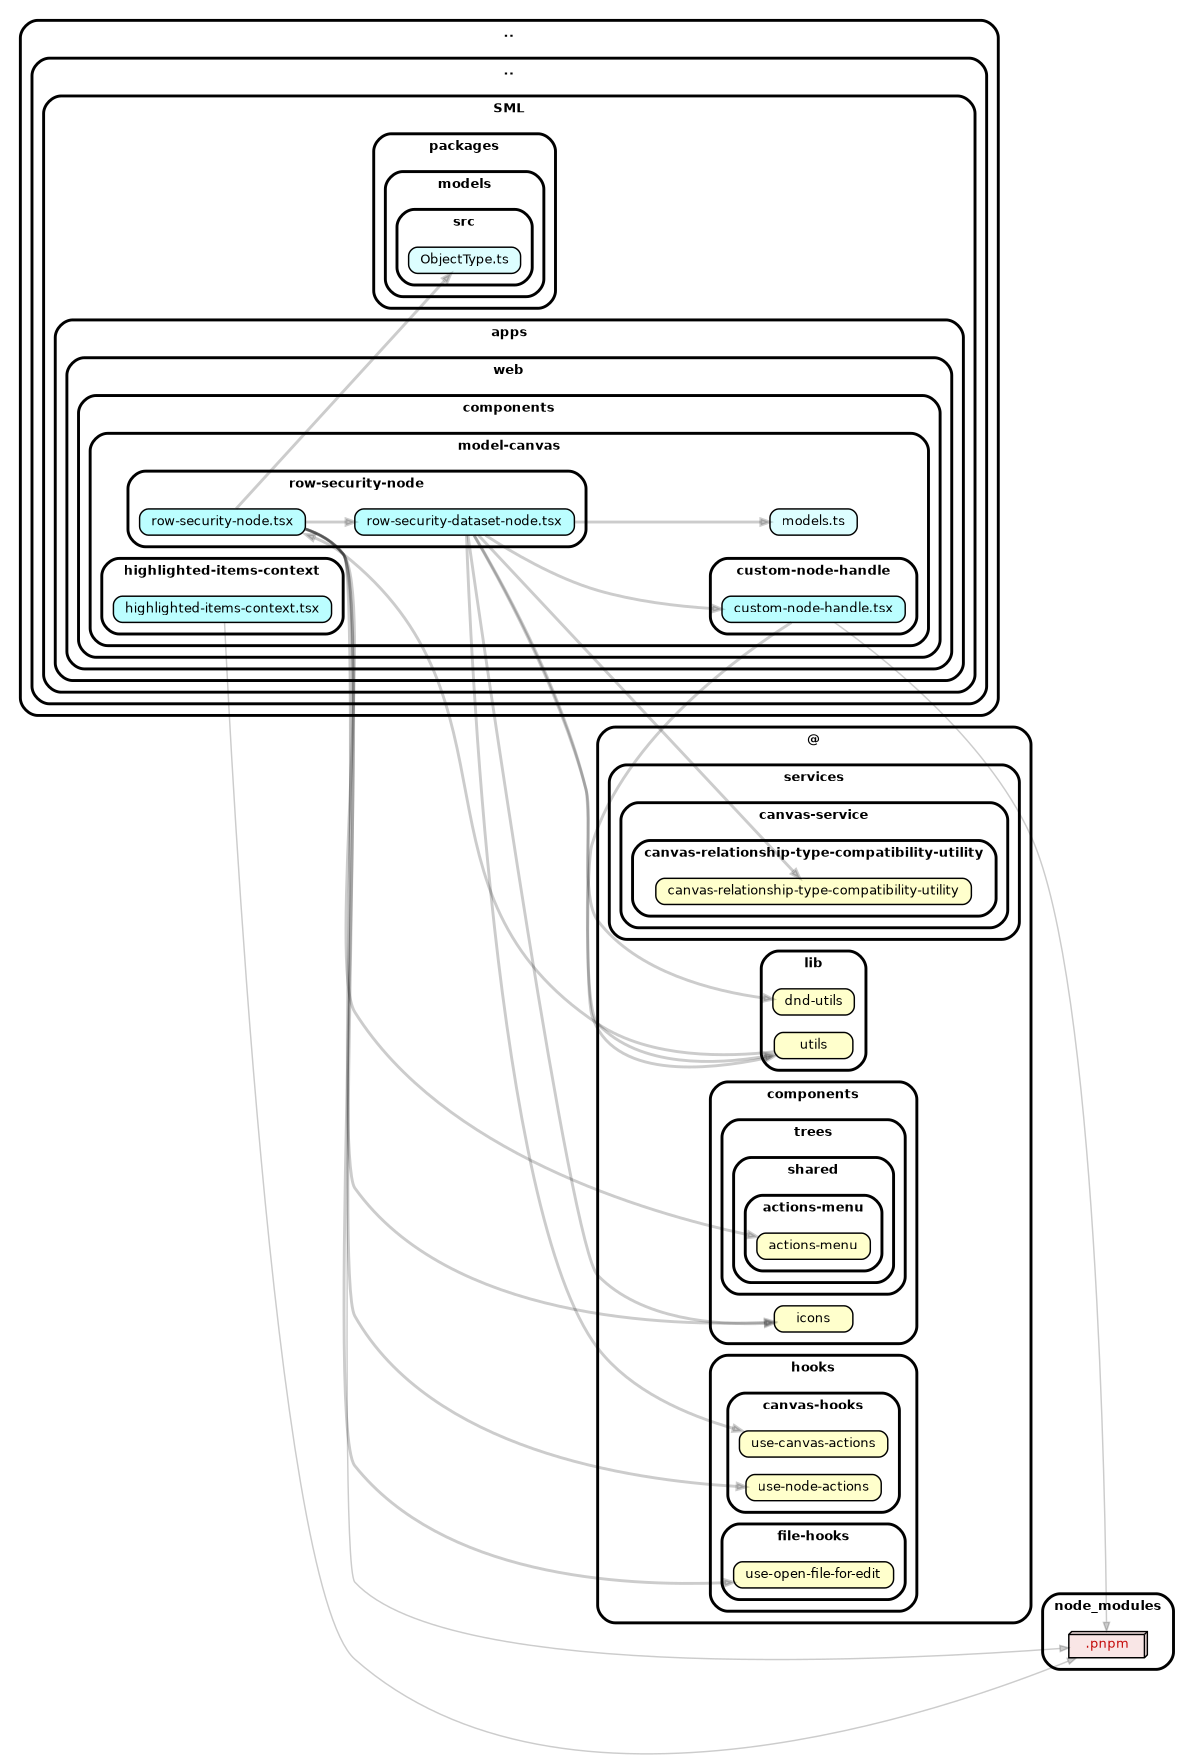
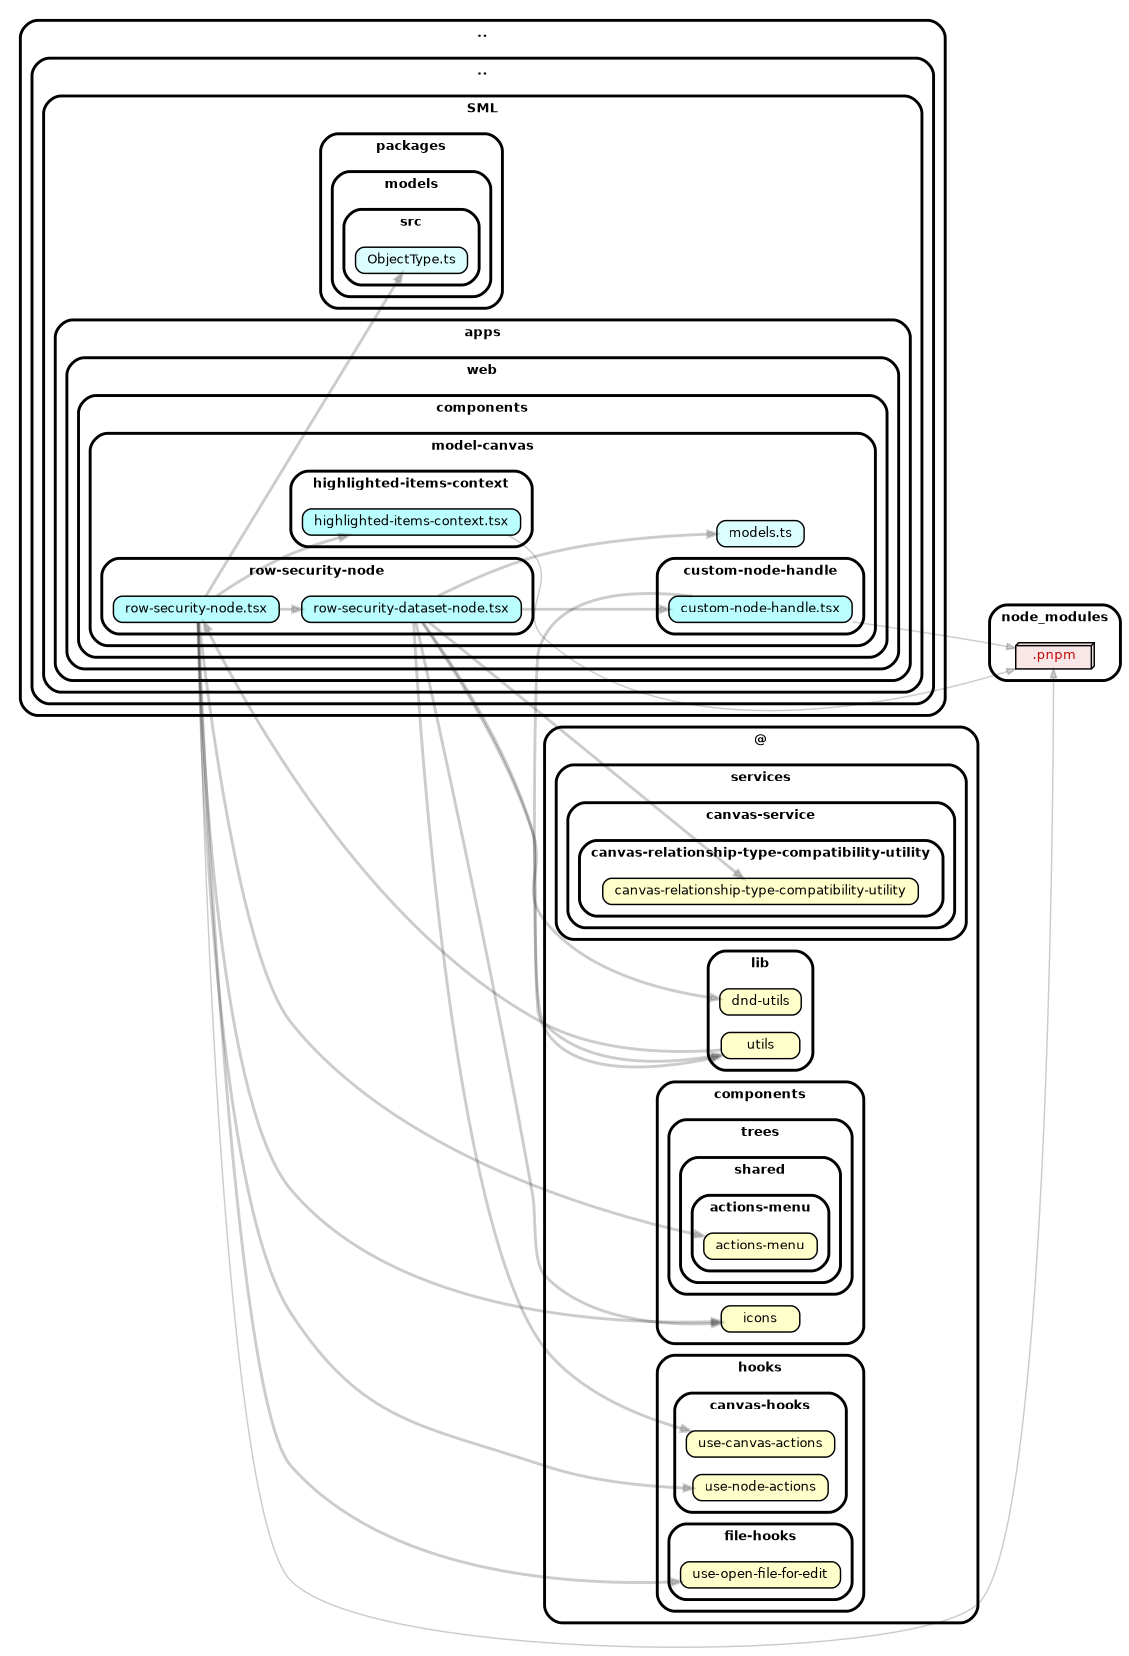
none -> (264, 567)
